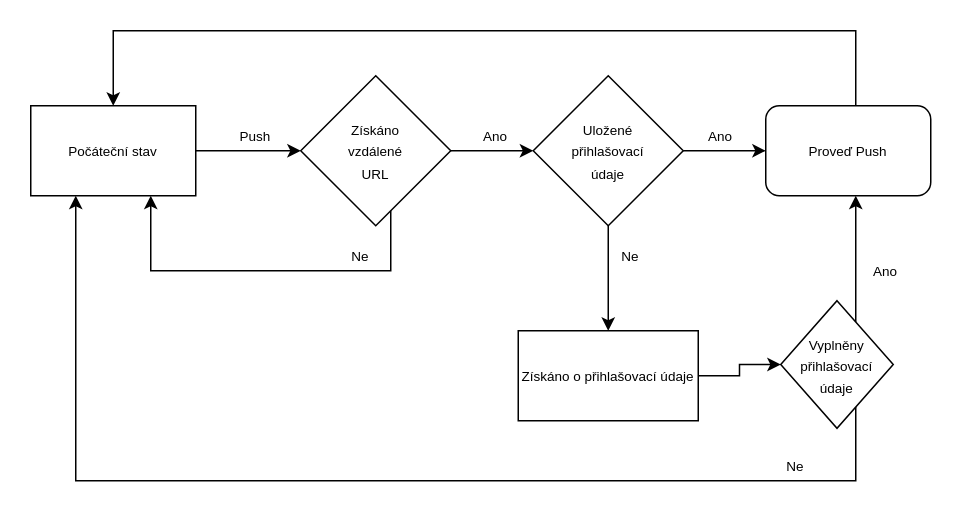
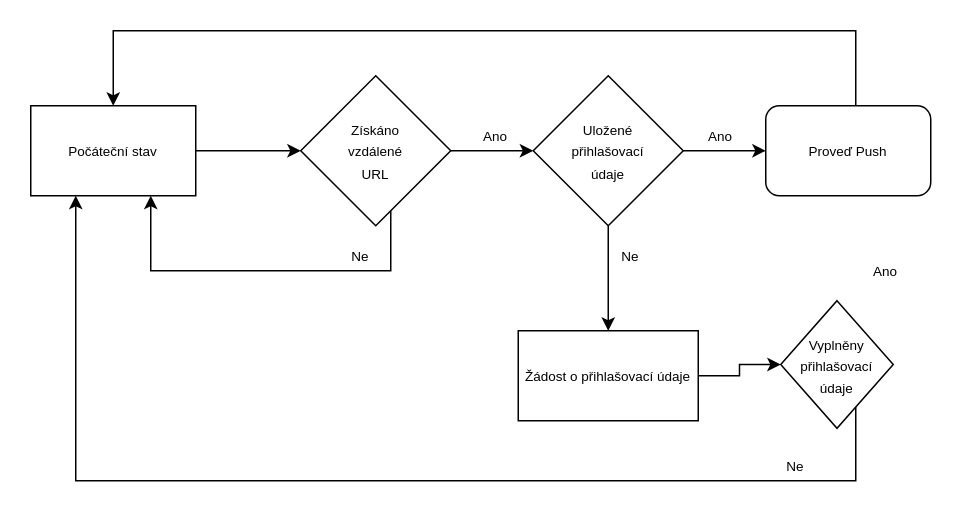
(256, 136) -> none
(856, 264) -> none
(608, 376) -> (608, 376)
